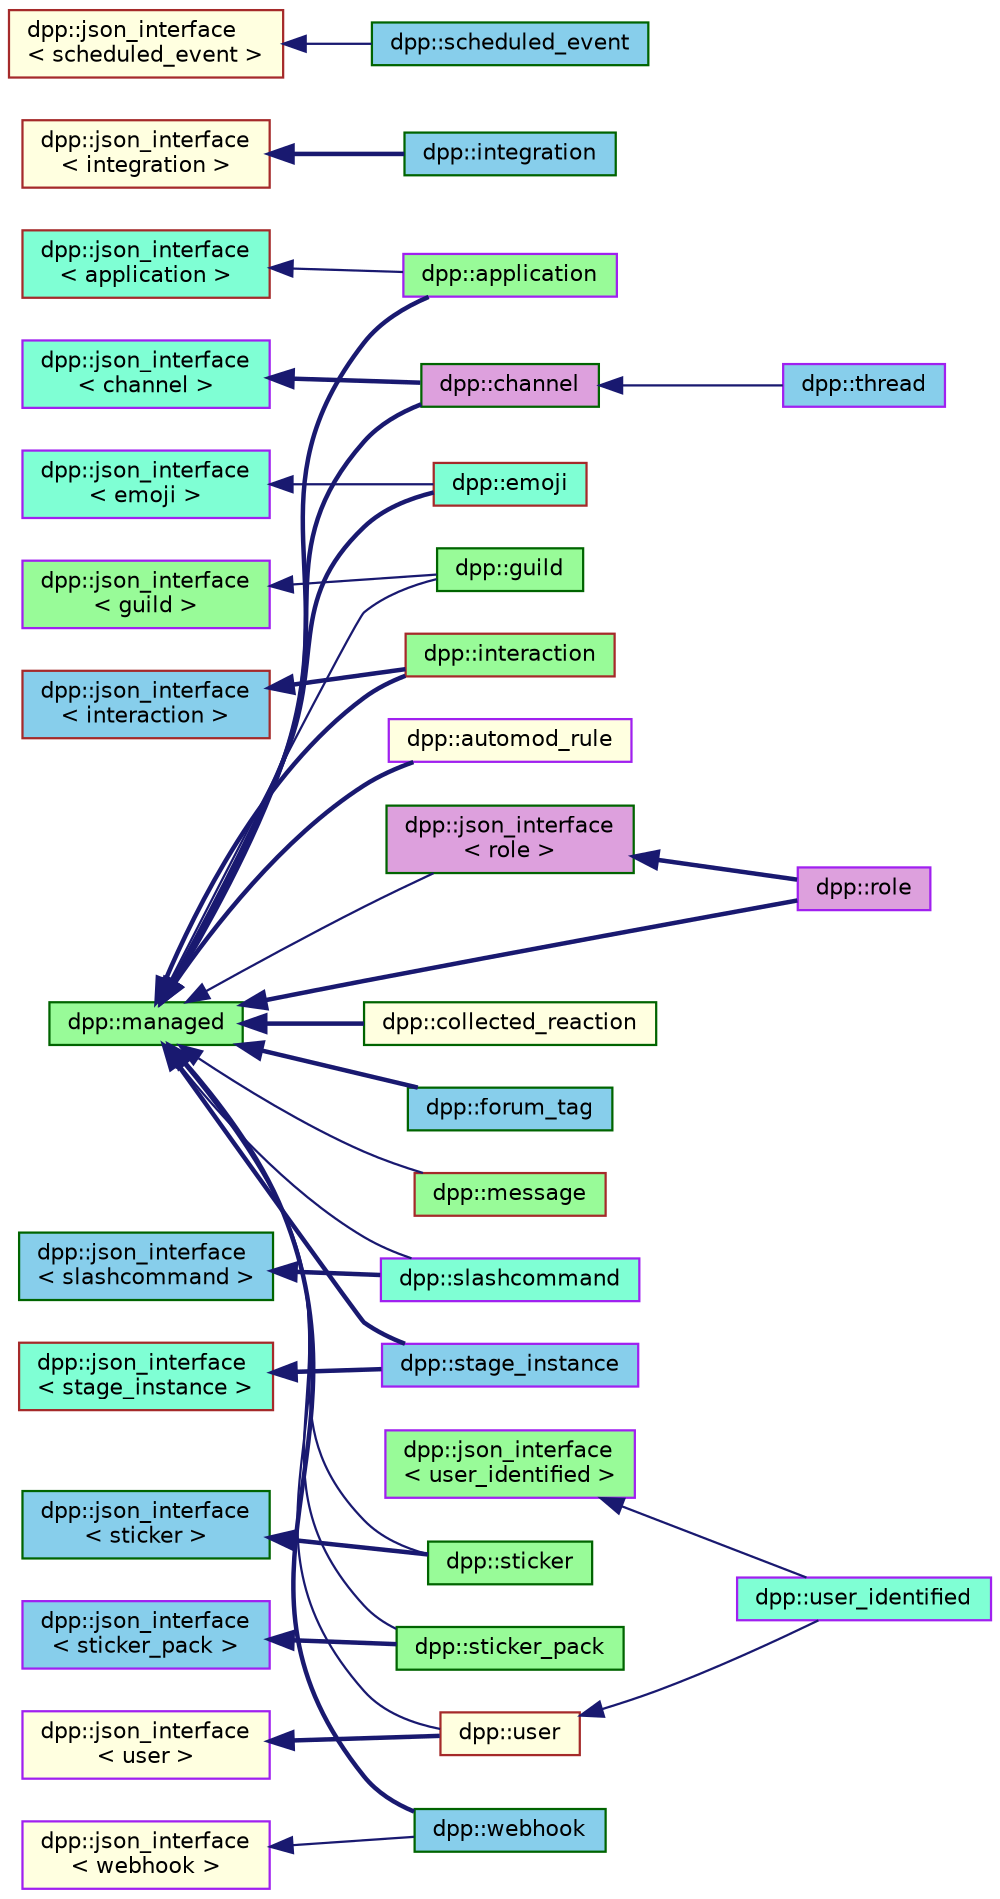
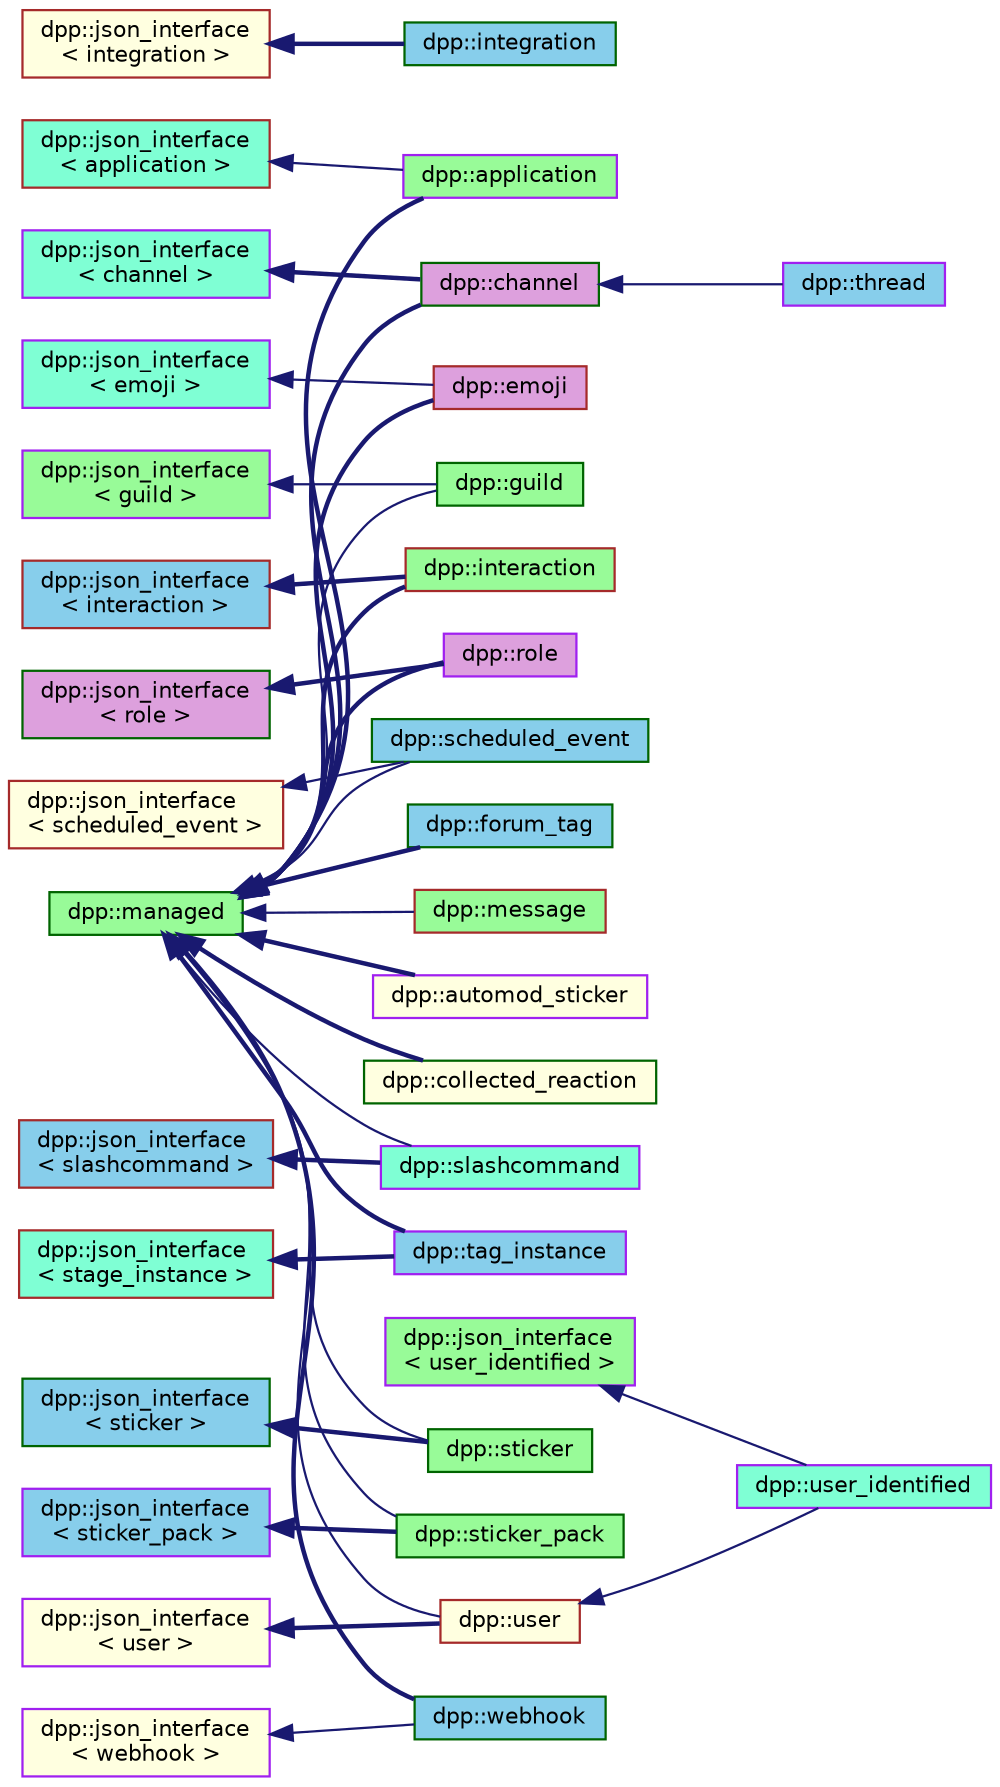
(510, 484) -> (510, 388)
(510, 740) -> (510, 997)
(319, 930) -> (338, 806)
(146, 1266) -> (146, 1154)
(510, 1365) -> (510, 1253)
